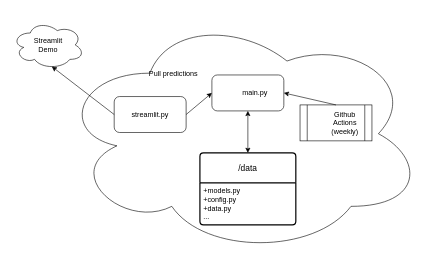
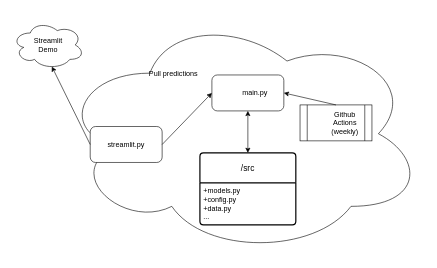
(150, 114) -> (126, 144)
(248, 168) -> (248, 168)
